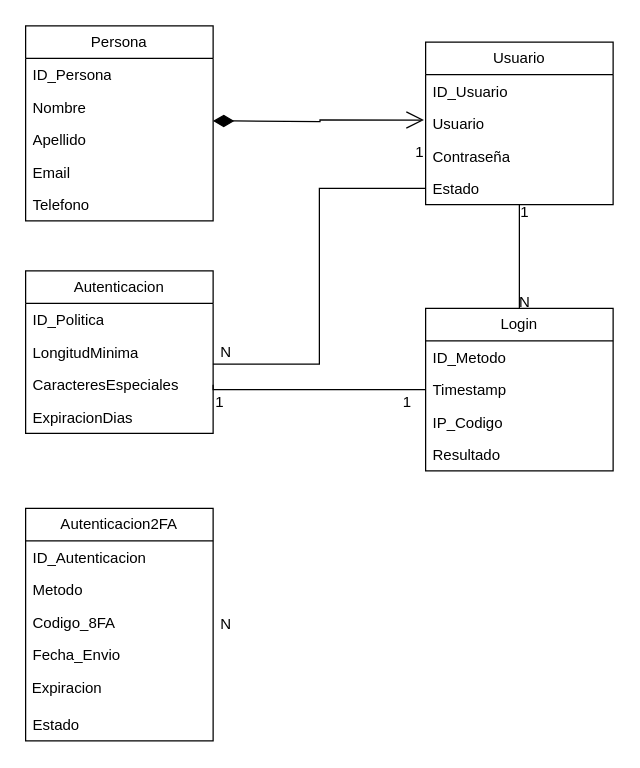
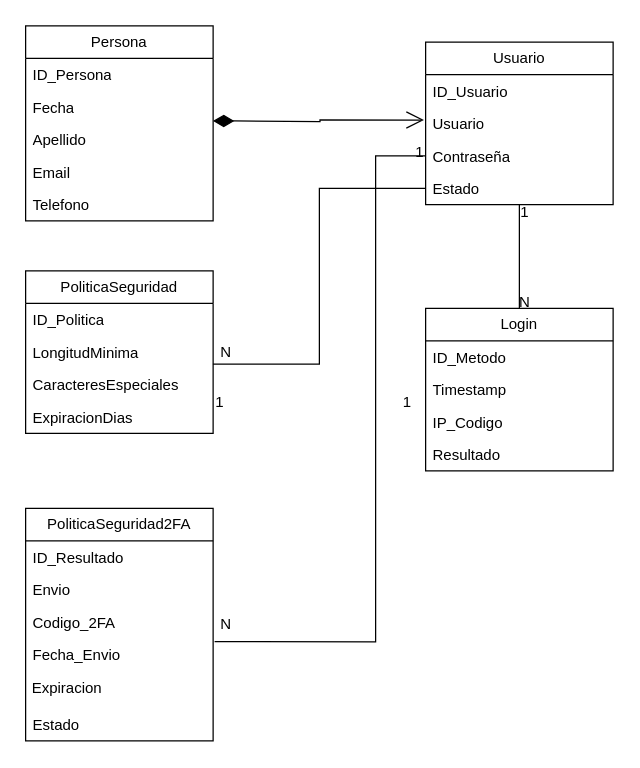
(58, 108) -> (54, 108)
(119, 287) -> (119, 287)
(318, 389) -> none
none -> (376, 454)
(119, 524) -> (119, 524)
(96, 558) -> (82, 558)
(58, 591) -> (52, 591)
(73, 623) -> (73, 623)
